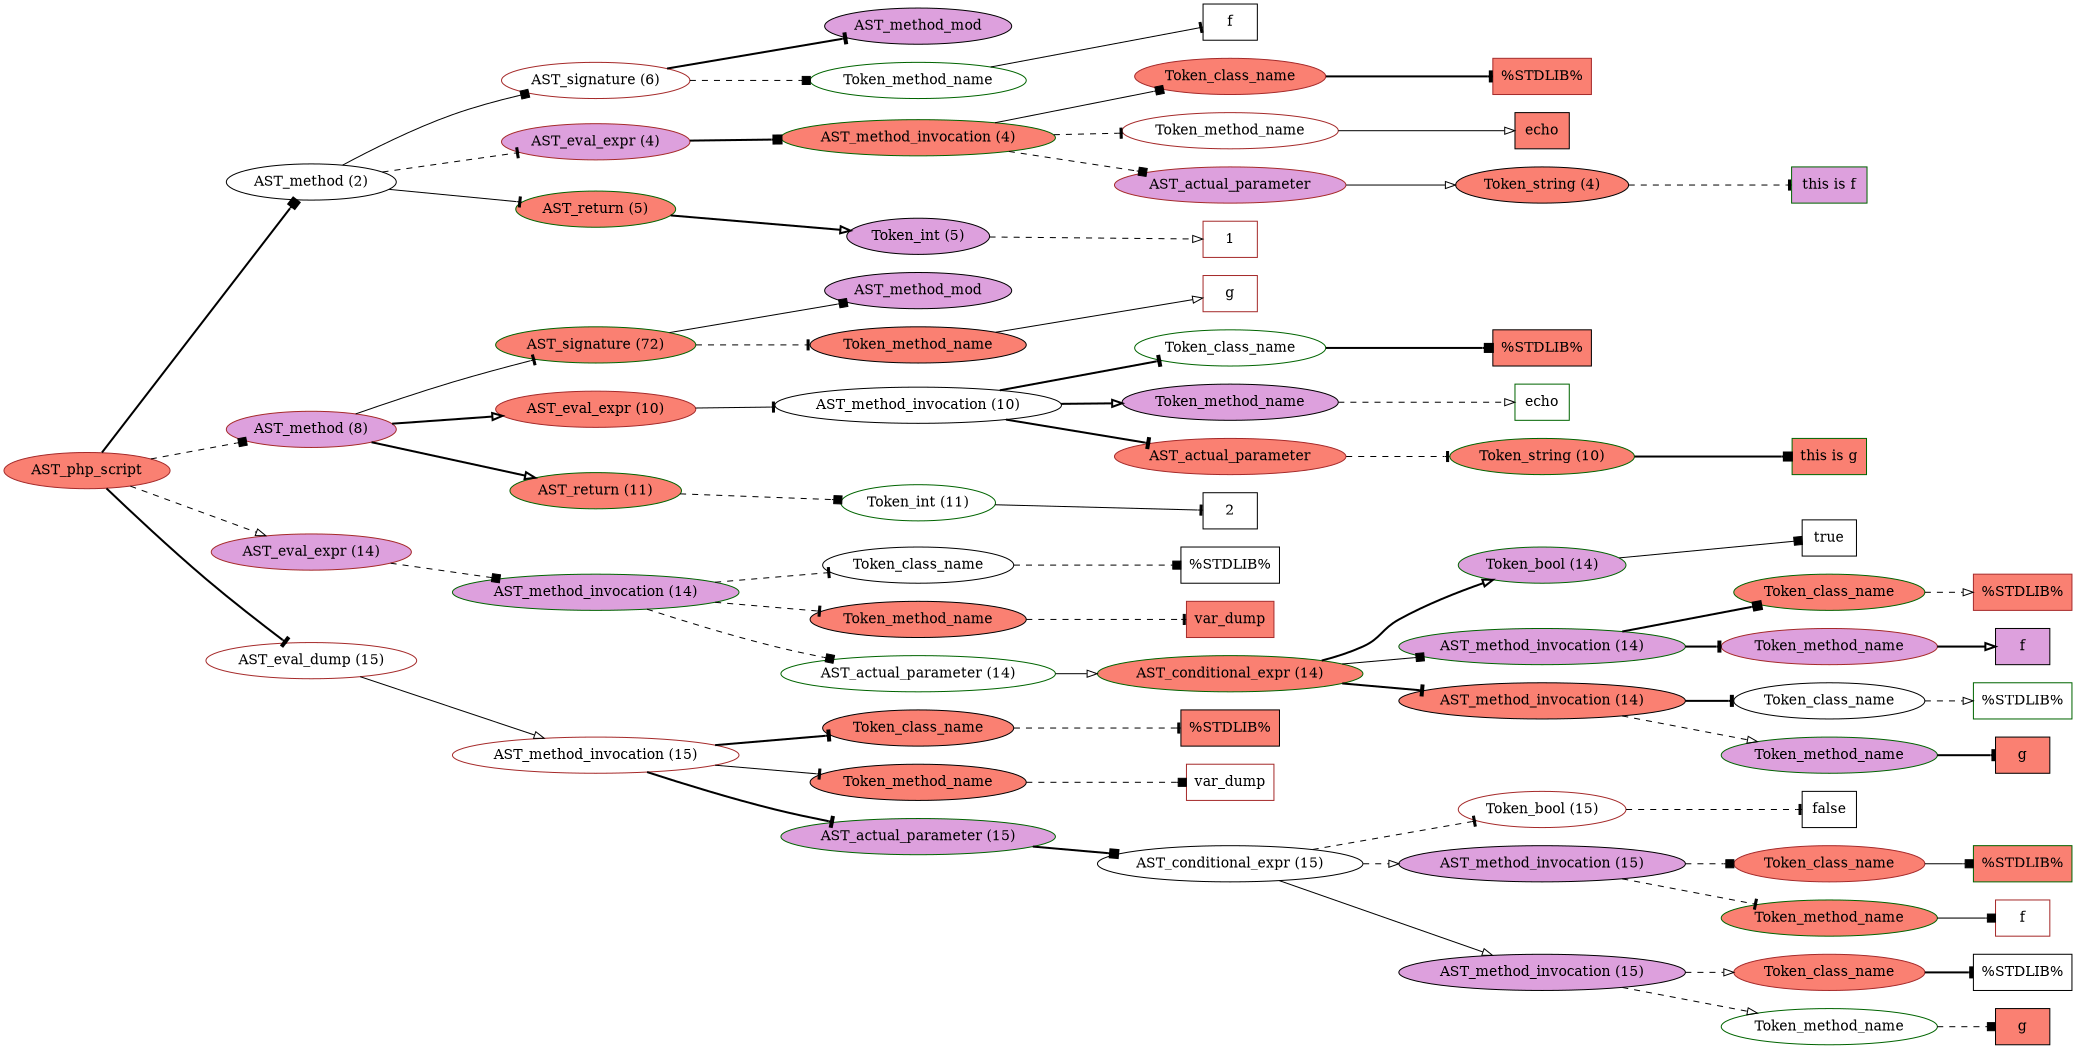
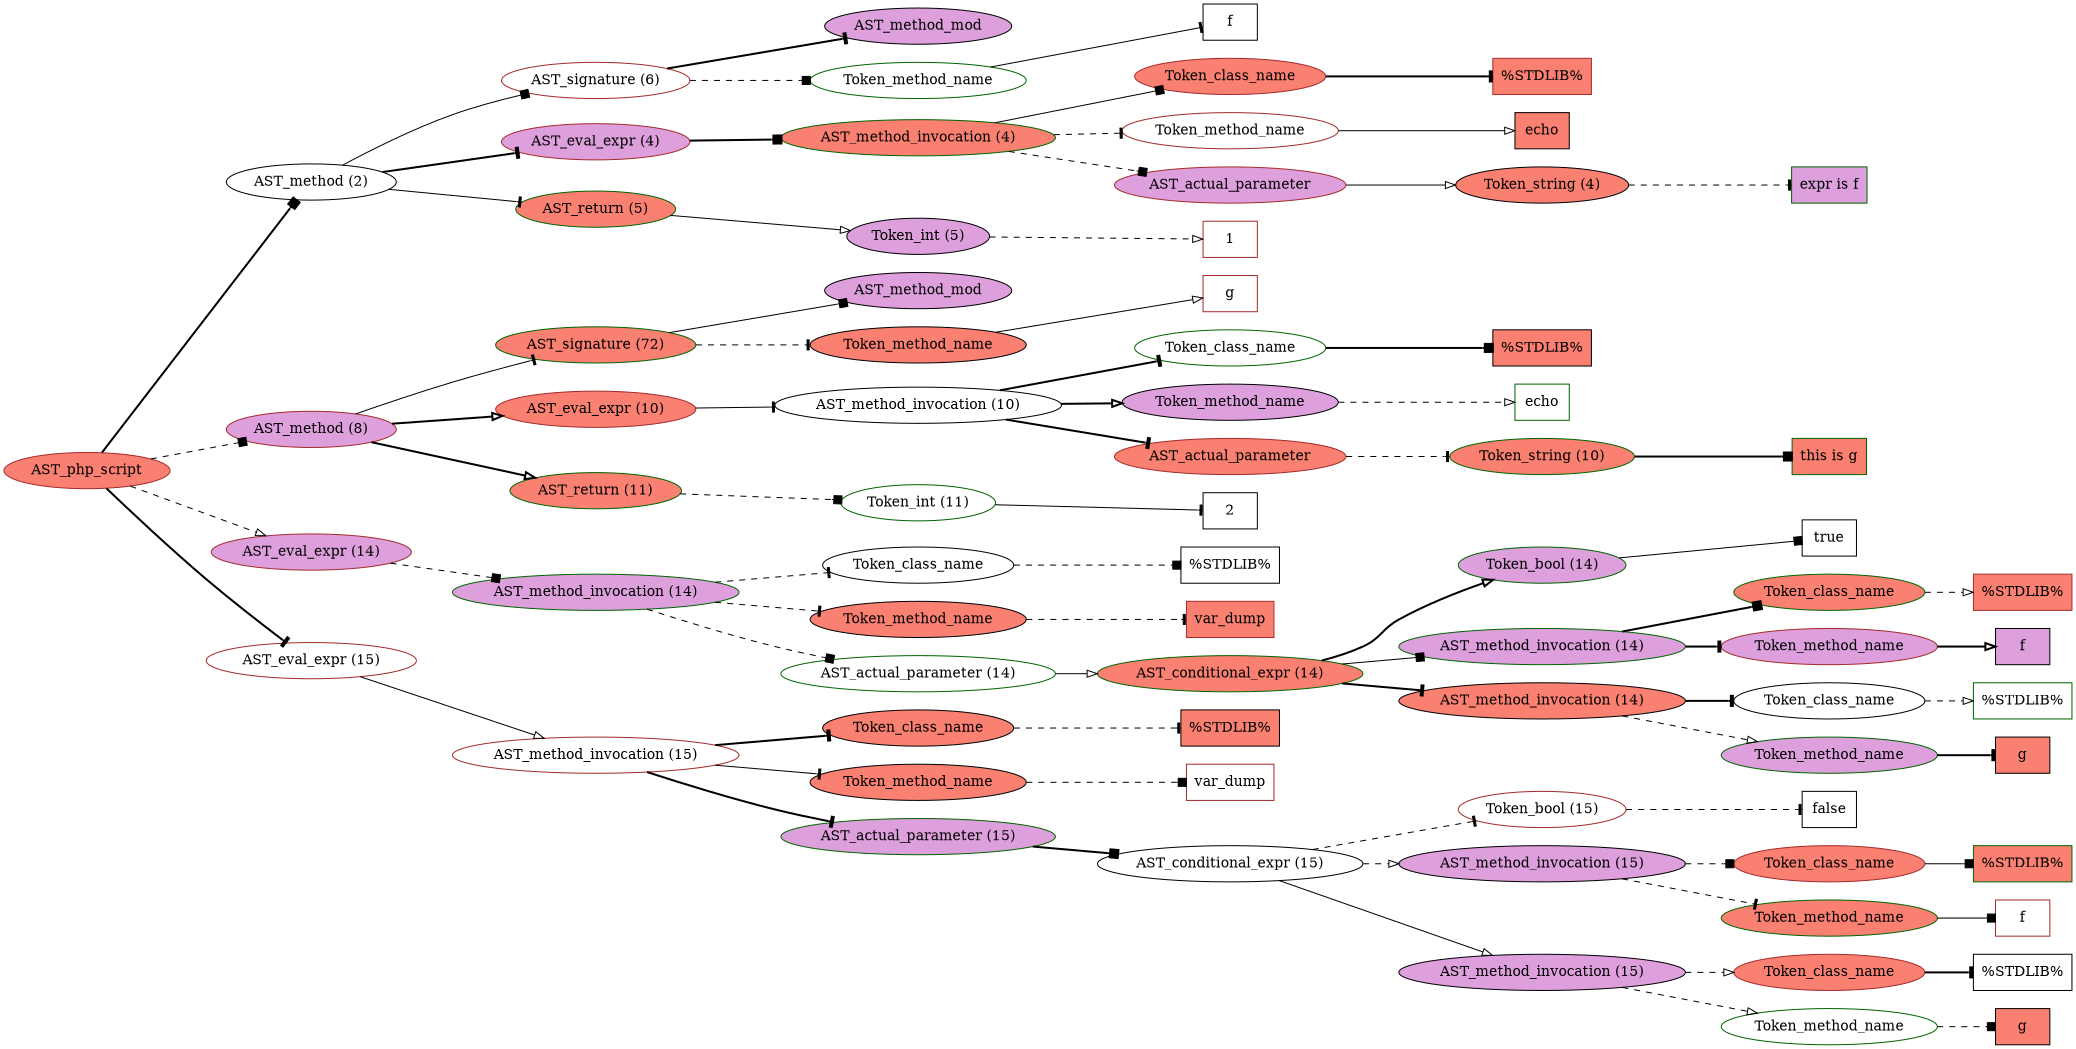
(448, 163) -> (448, 163)
(1829, 185) -> (1829, 185)
(755, 223) -> (755, 223)
(311, 661) -> (311, 661)
